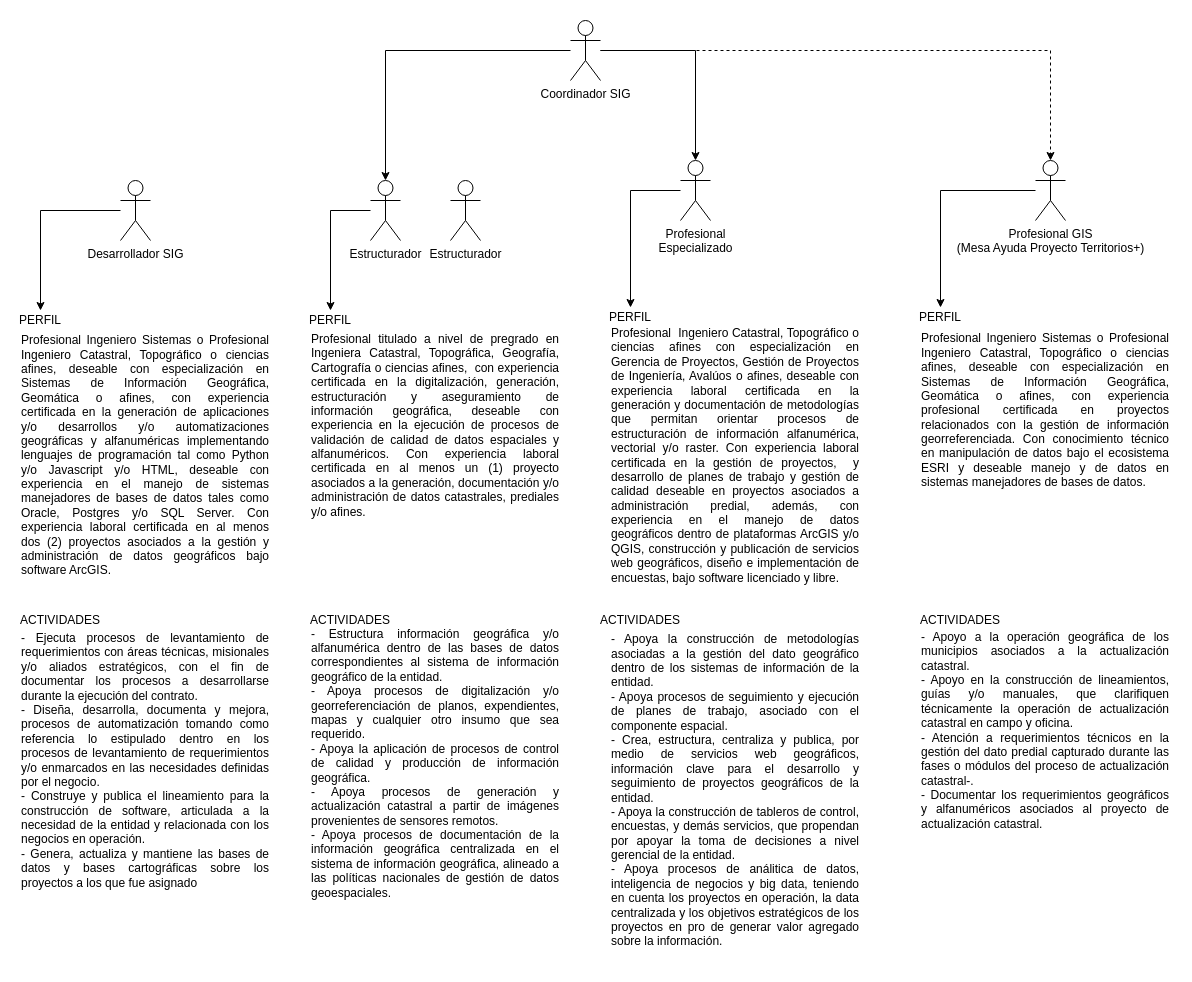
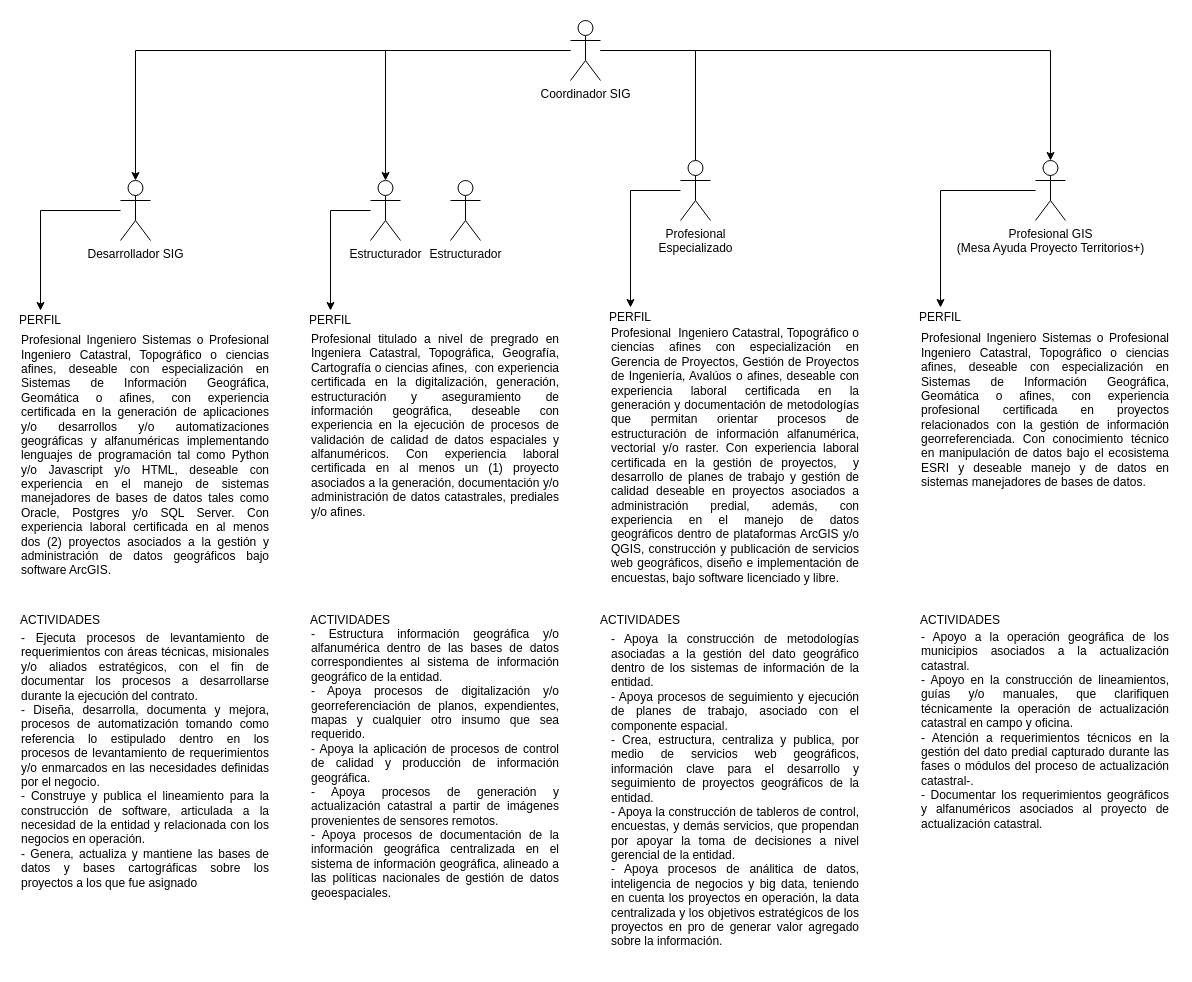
none -> (198, 51)
(926, 51) -> (926, 51)
(696, 152) -> (696, 154)
